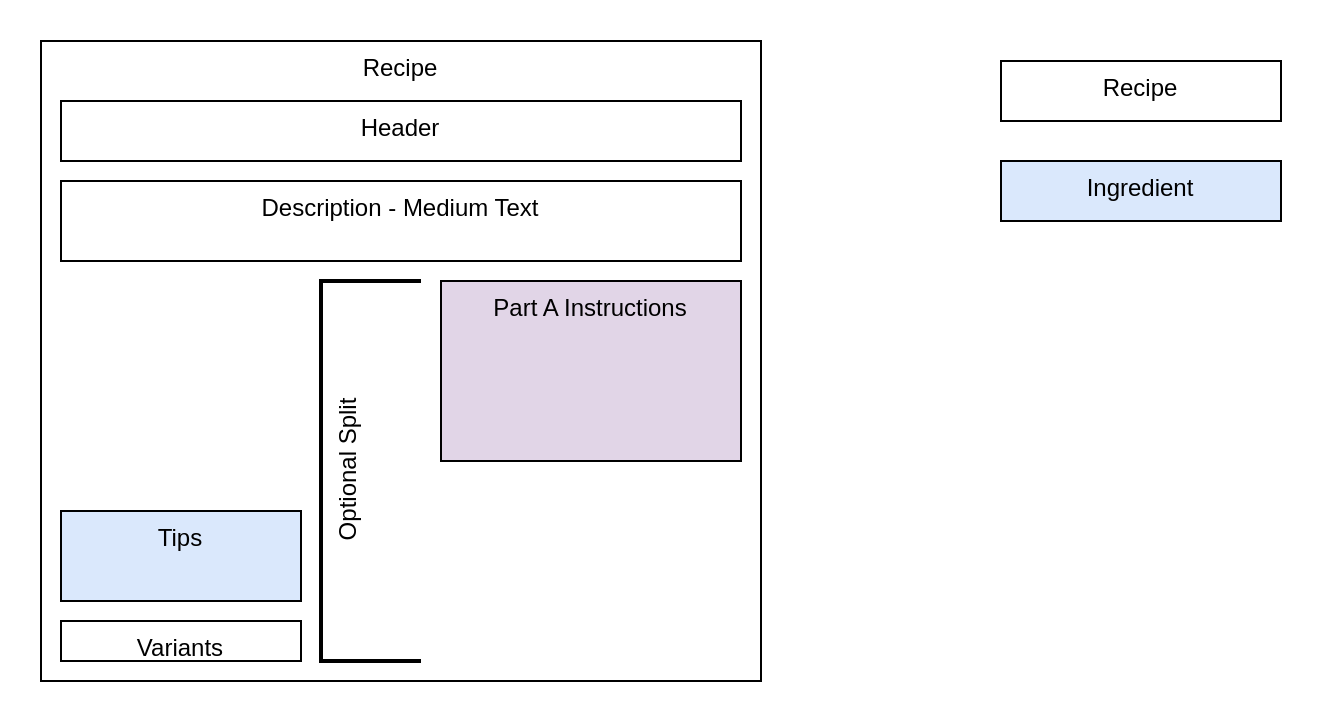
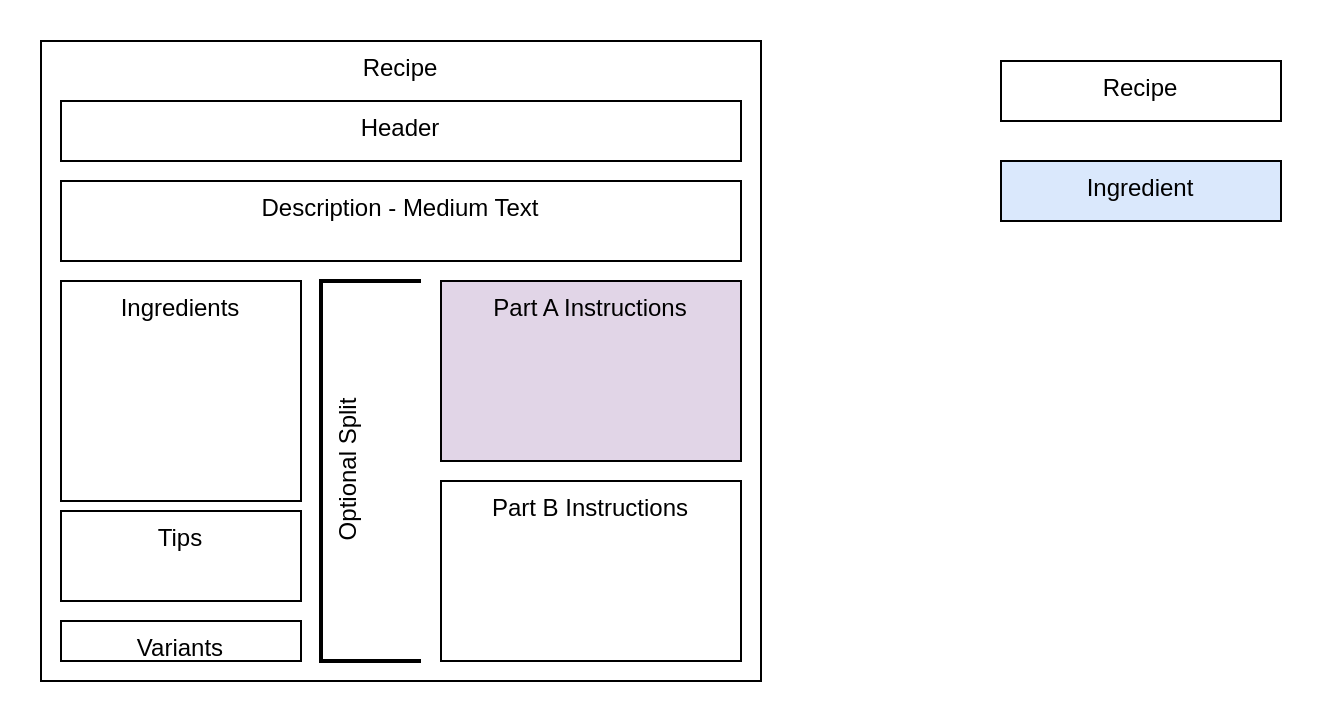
none -> (181, 391)
(181, 556) -> (181, 556)
none -> (591, 571)
